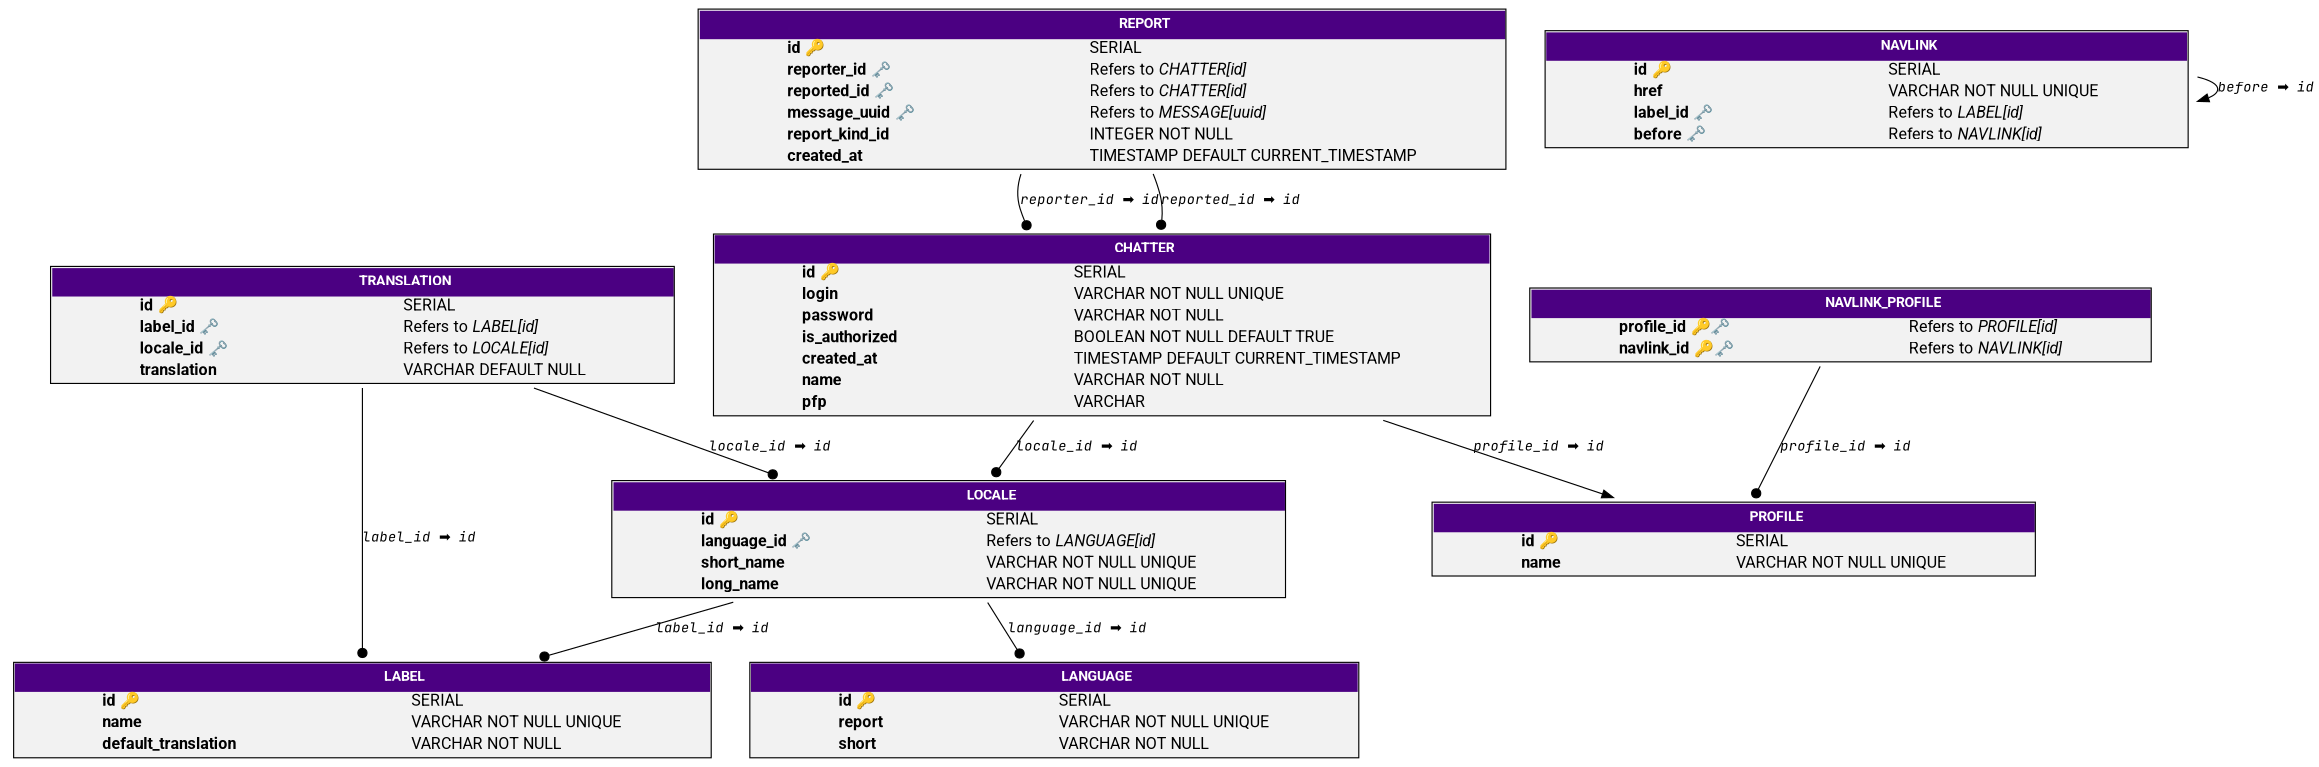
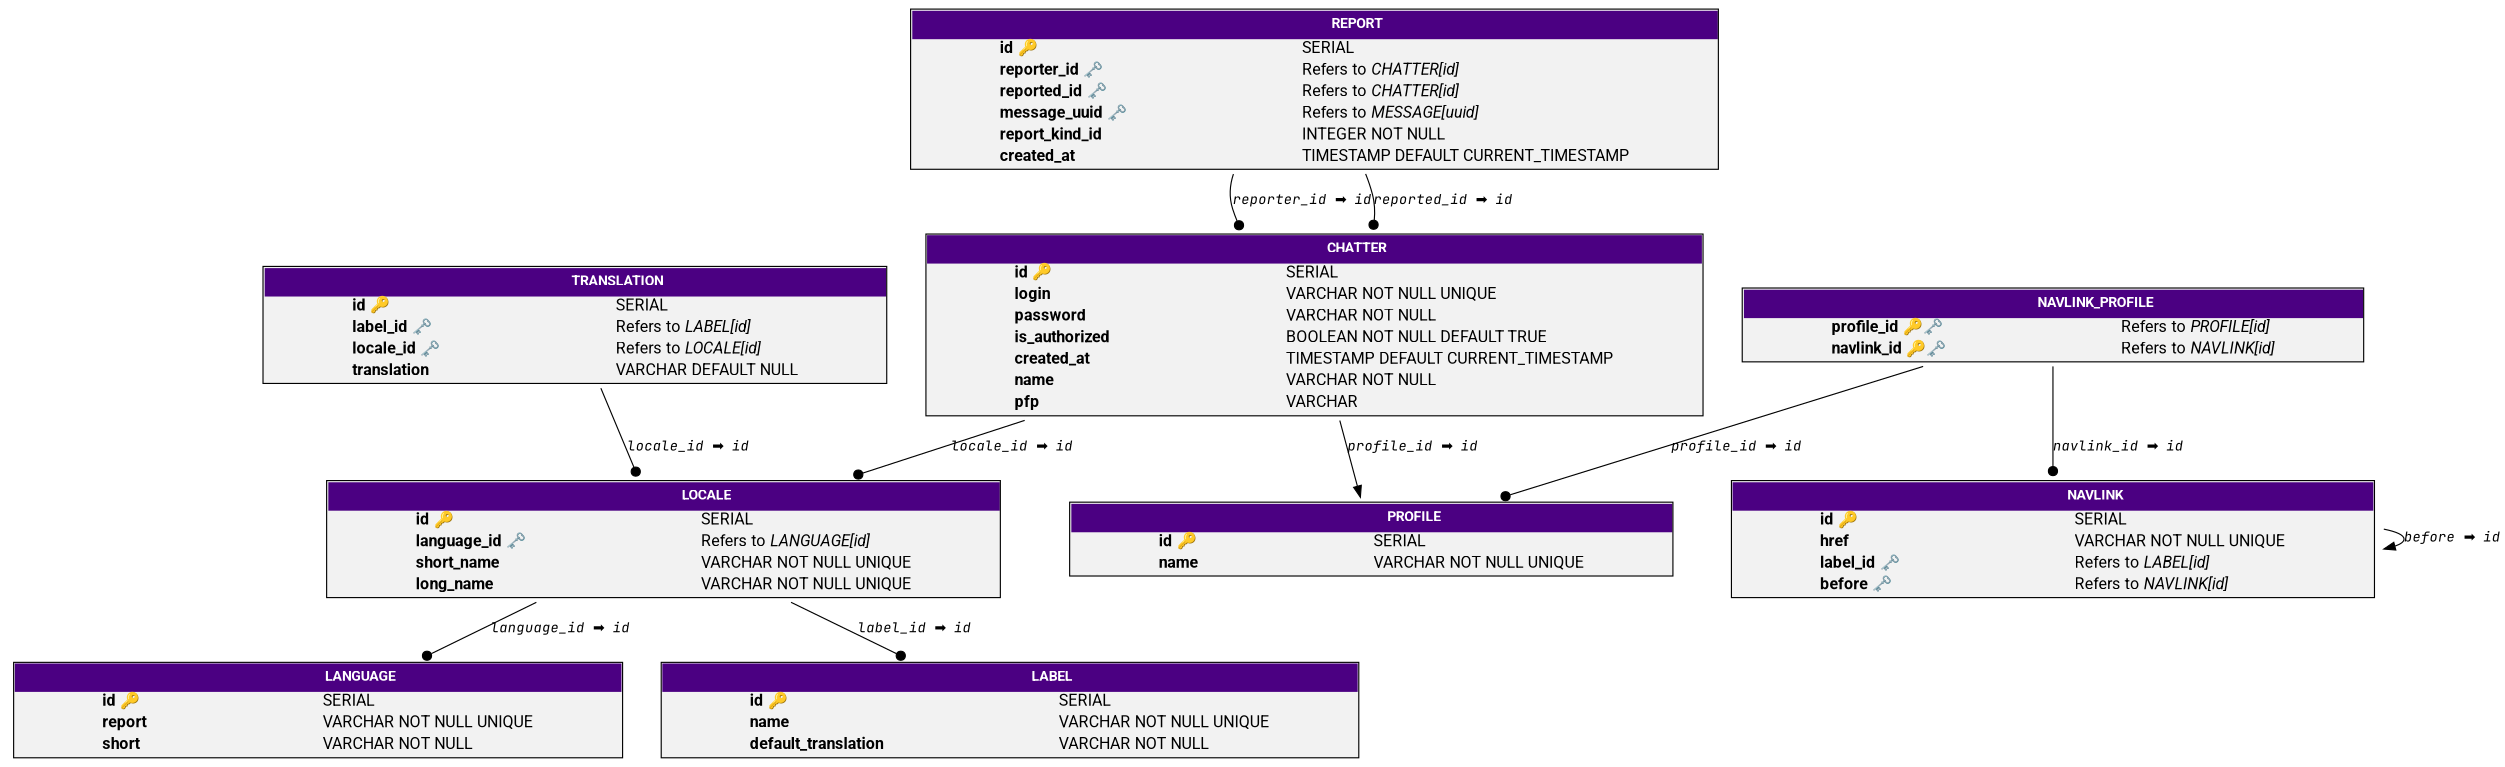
none -> (2053, 416)
(362, 518) -> none
